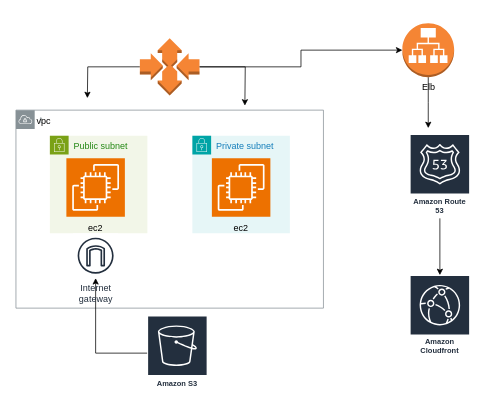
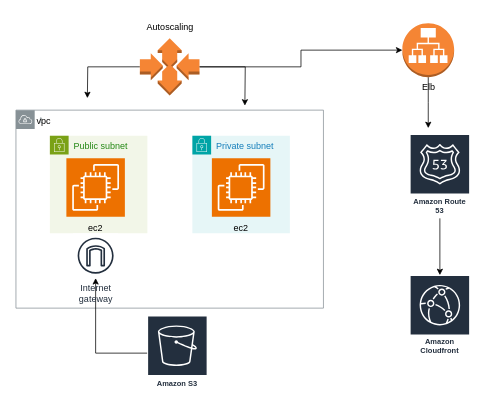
none -> (170, 27)
